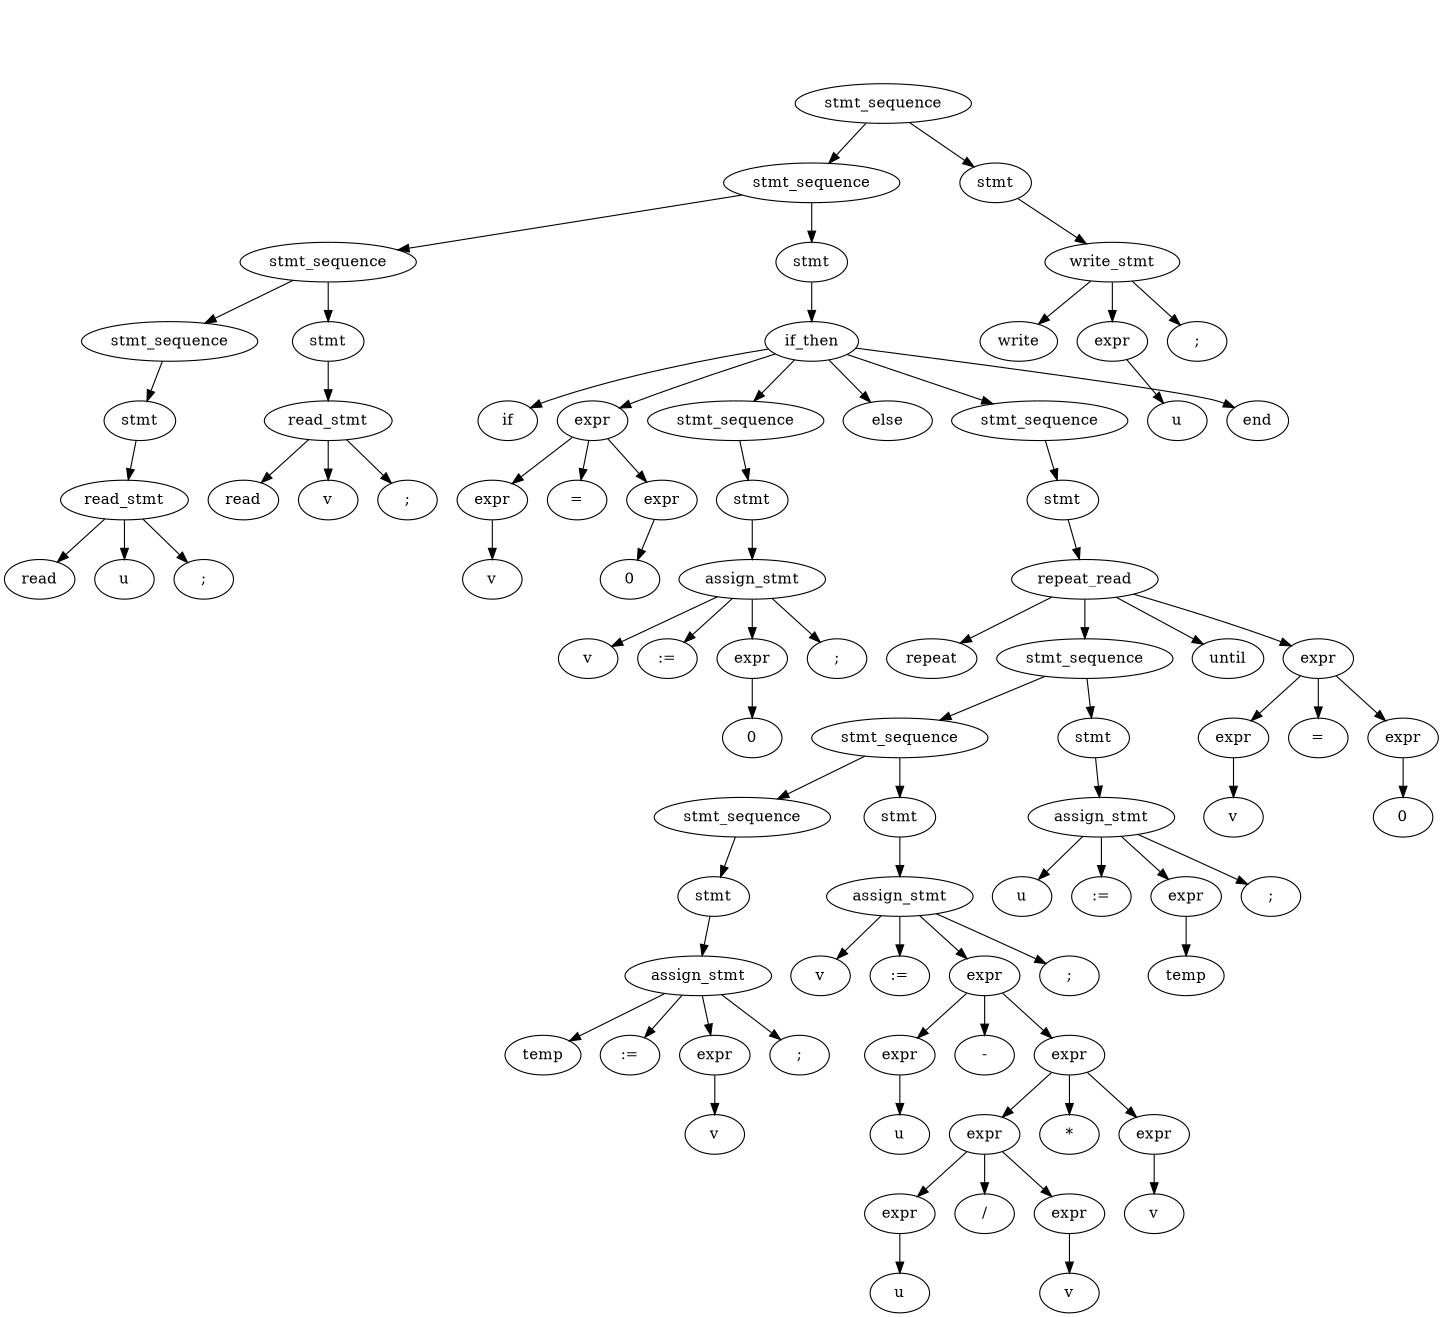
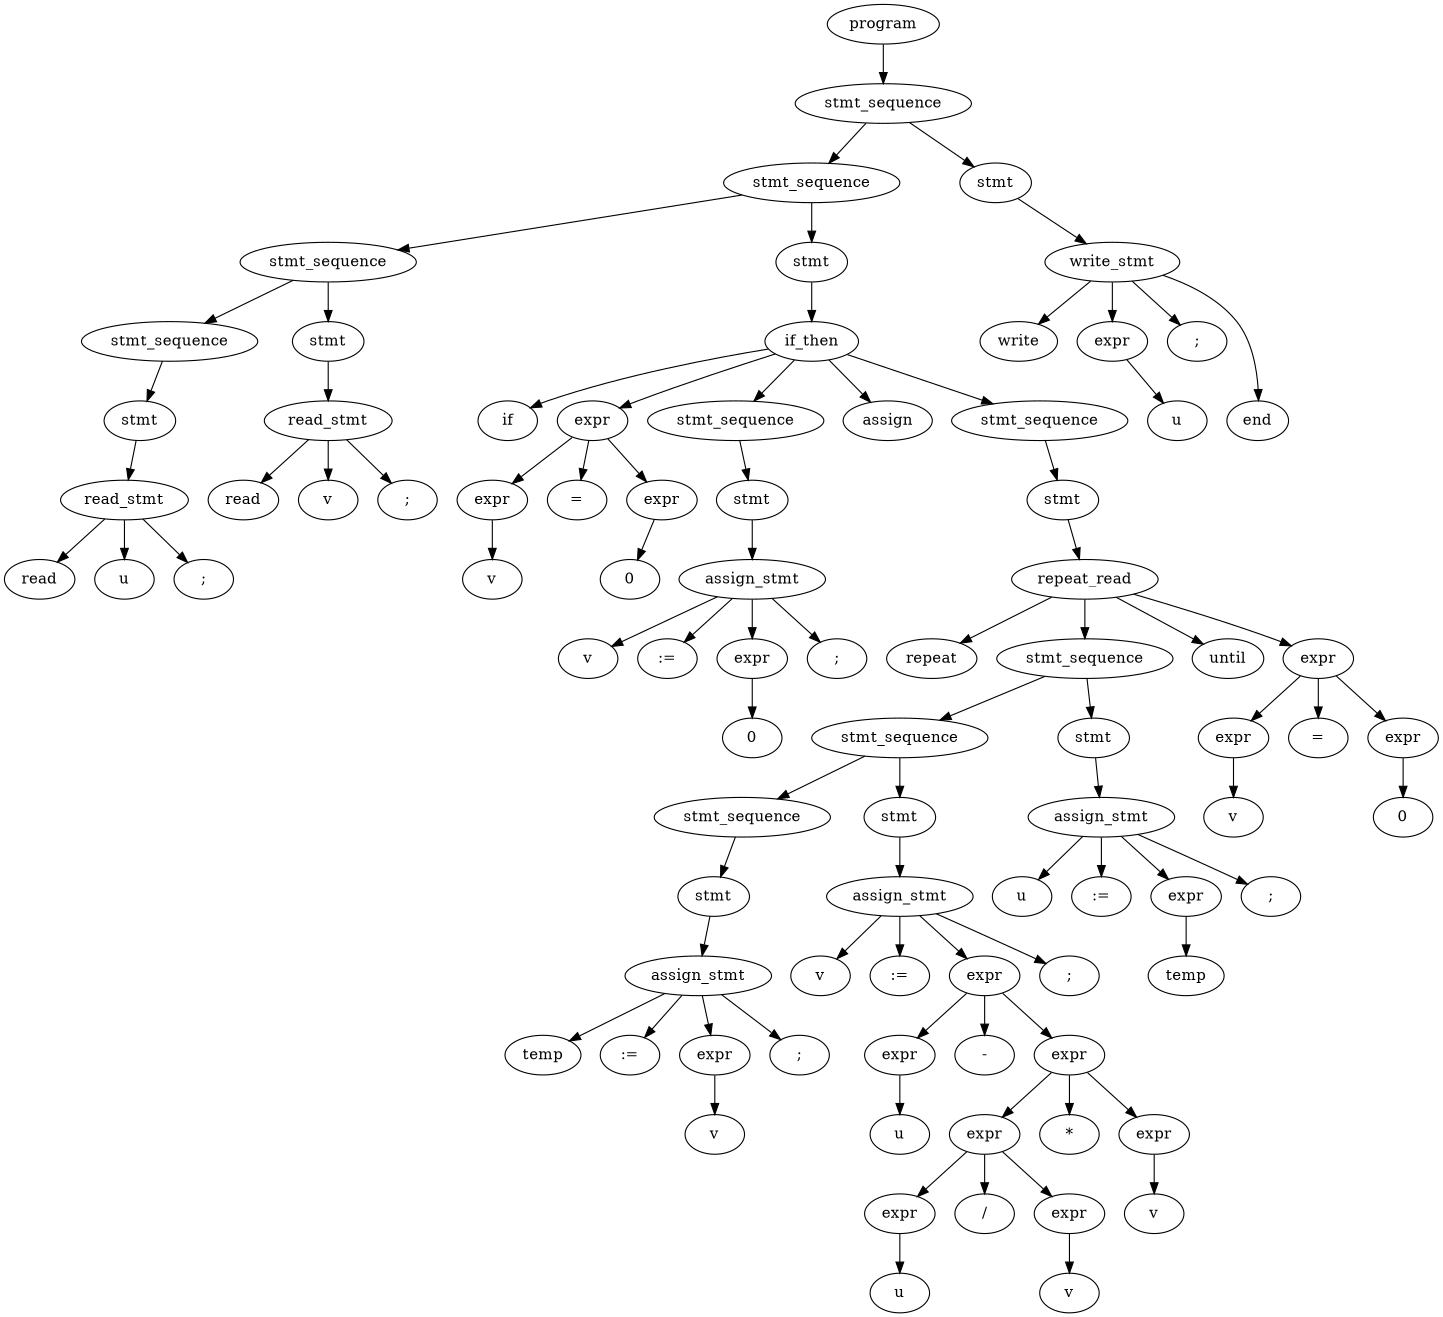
none -> (883, 24)
(1041, 373) -> (1231, 316)
(888, 421) -> (888, 421)
